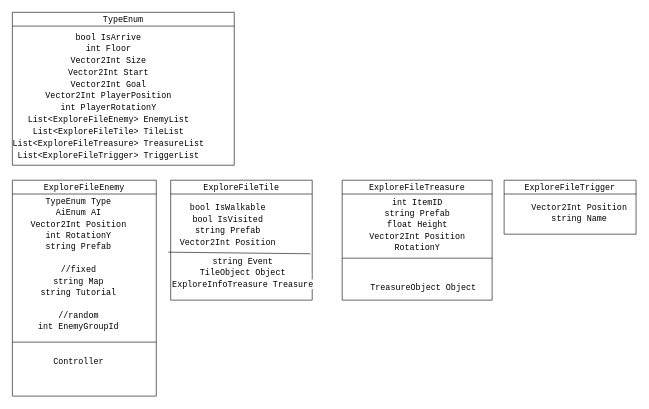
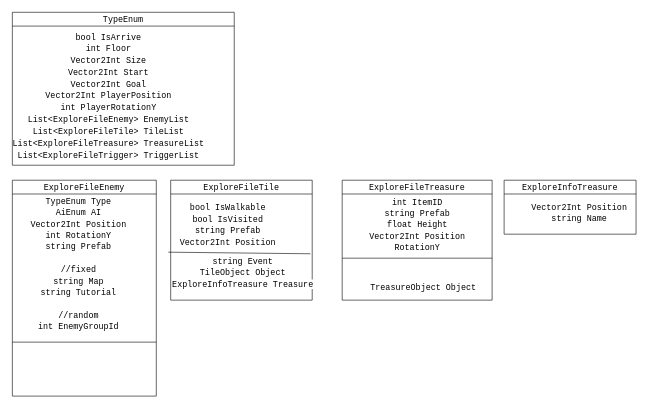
(570, 188) -> (570, 188)
(78, 362) -> none
